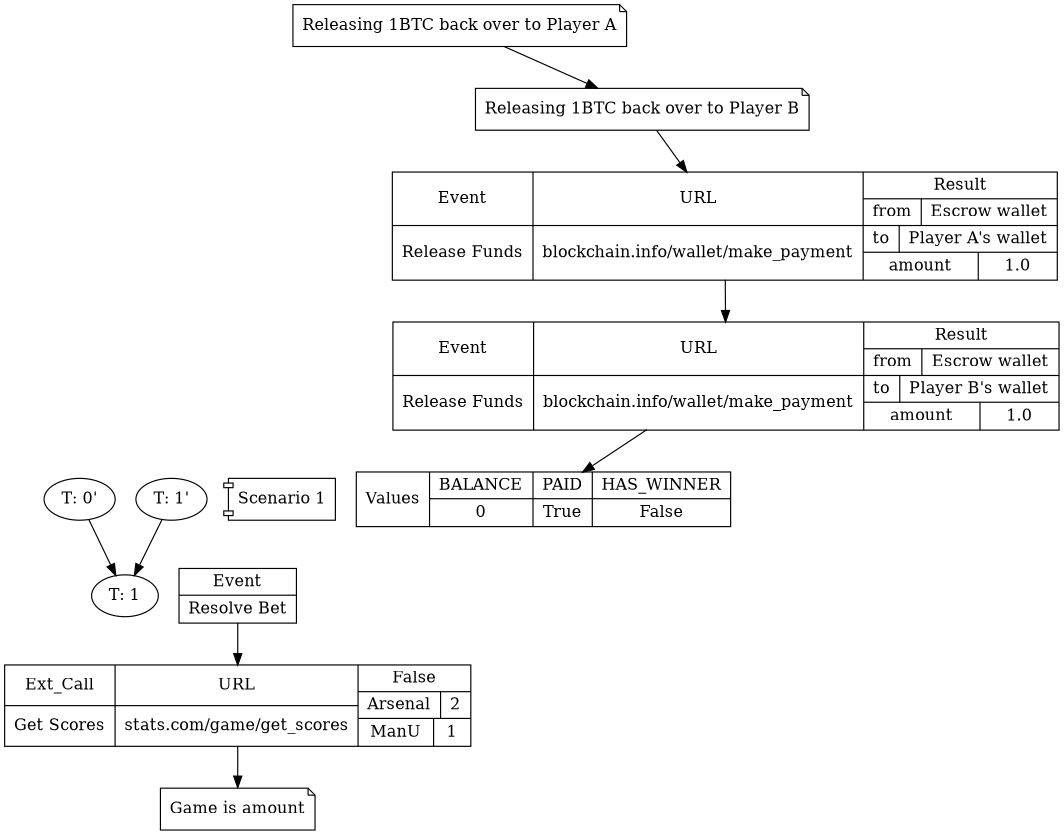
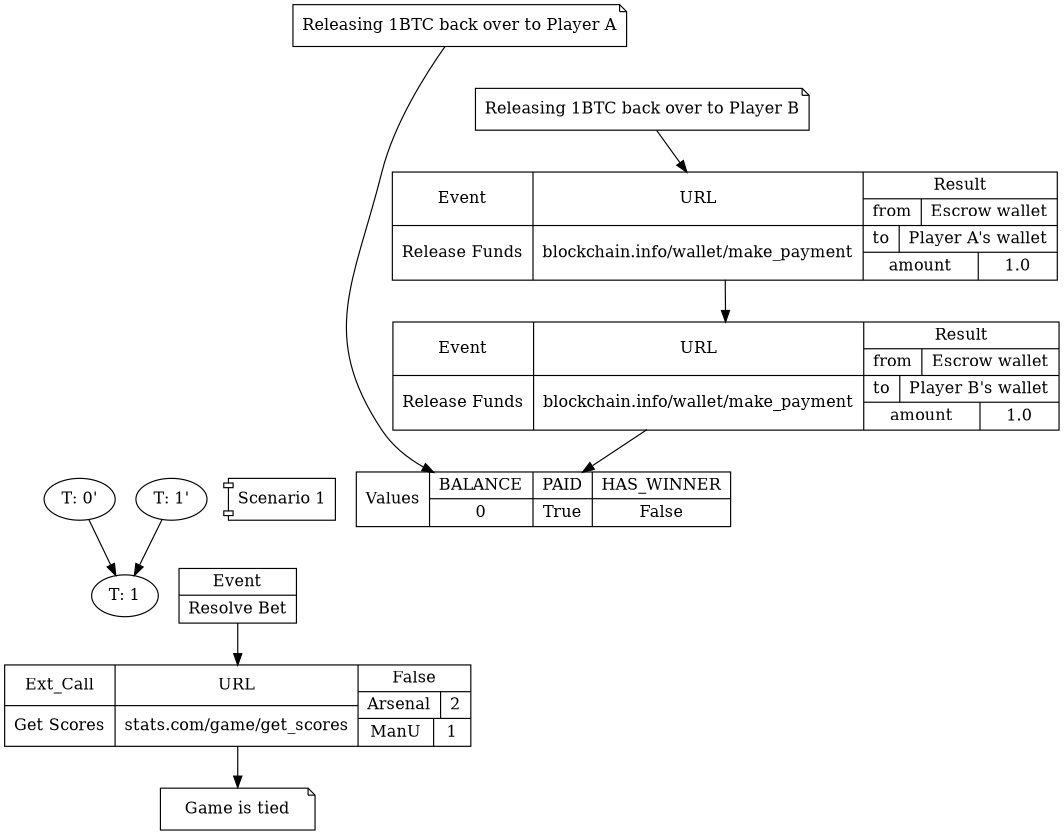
(546, 65) -> (357, 261)
(238, 809) -> (238, 809)
